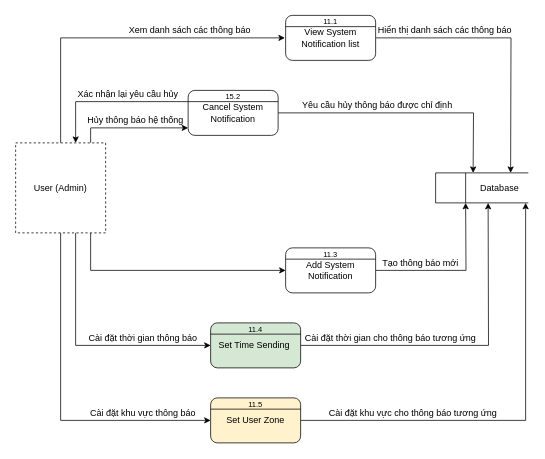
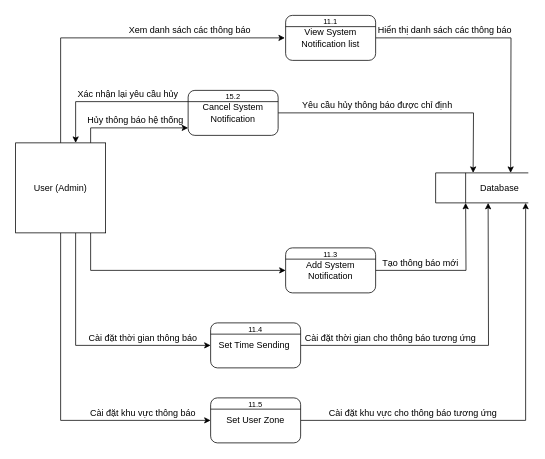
(60, 188) -> (60, 188)
(255, 345) -> (255, 345)
(255, 420) -> (255, 420)
